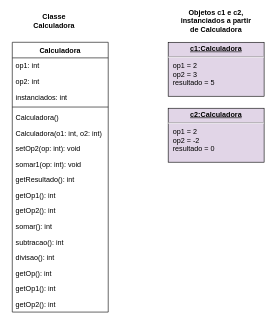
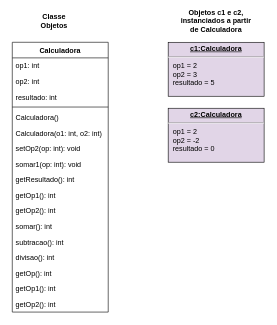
(54, 21) -> (54, 21)
(45, 97) -> (40, 97)
